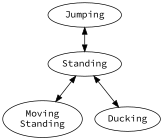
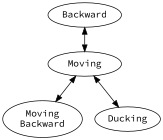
(85, 15) -> (85, 15)
(85, 64) -> (85, 64)
(43, 119) -> (43, 119)
